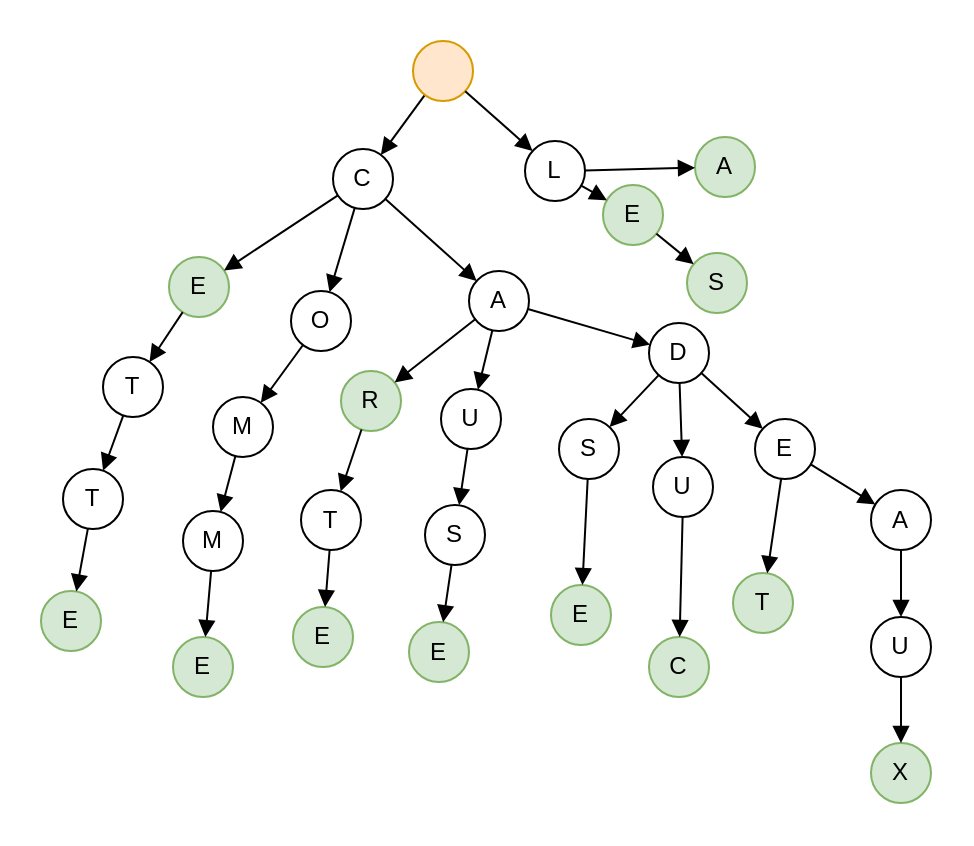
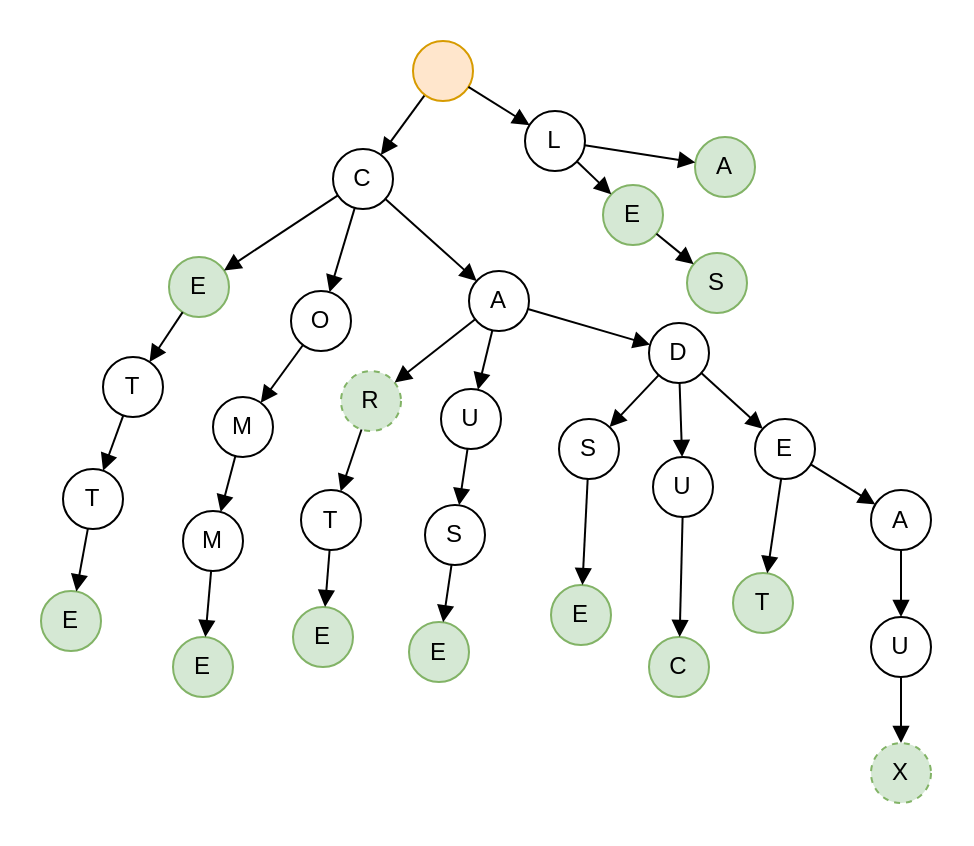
(555, 171) -> (555, 141)
(371, 401) -> (371, 401)
(901, 773) -> (901, 773)
